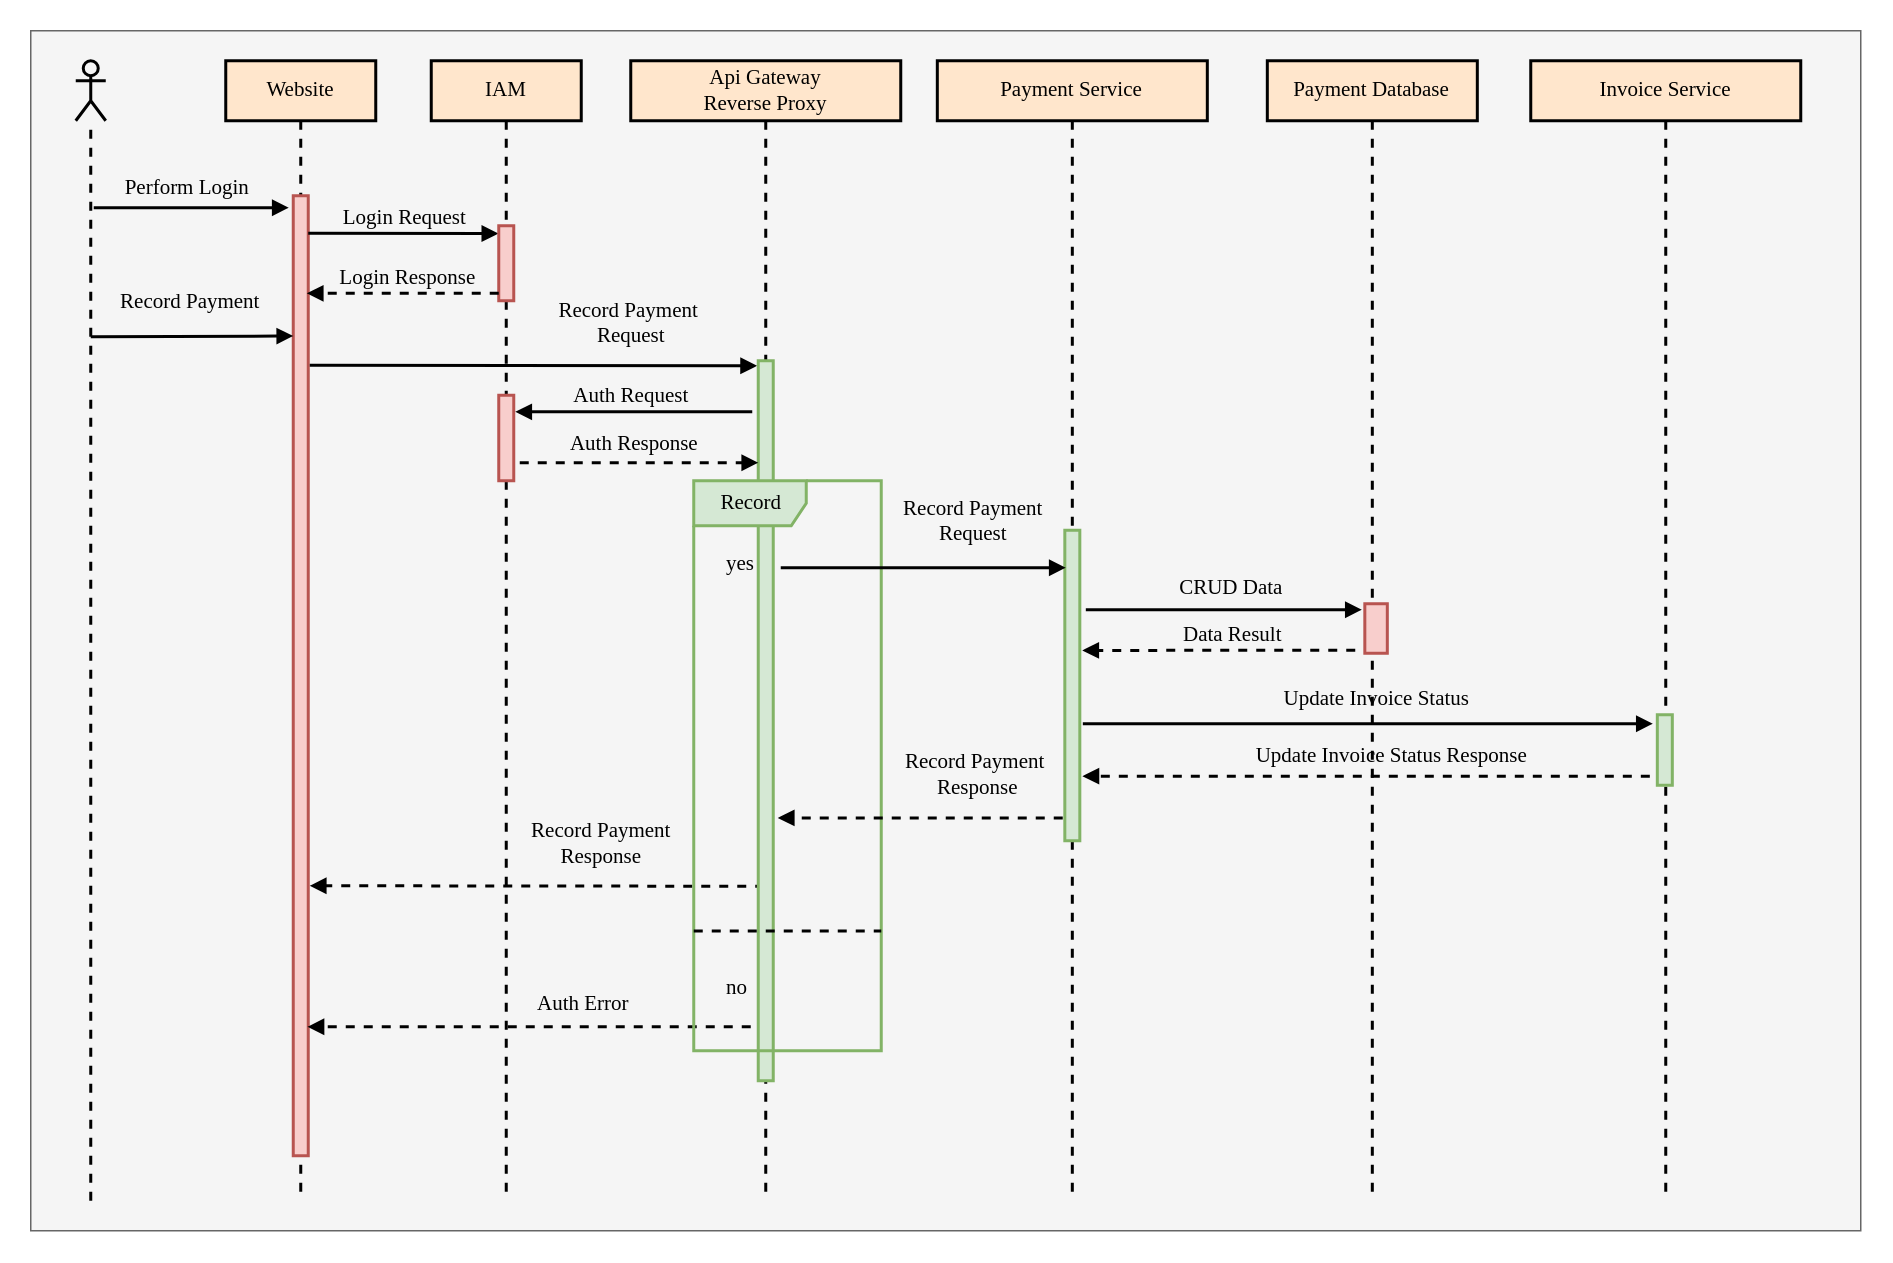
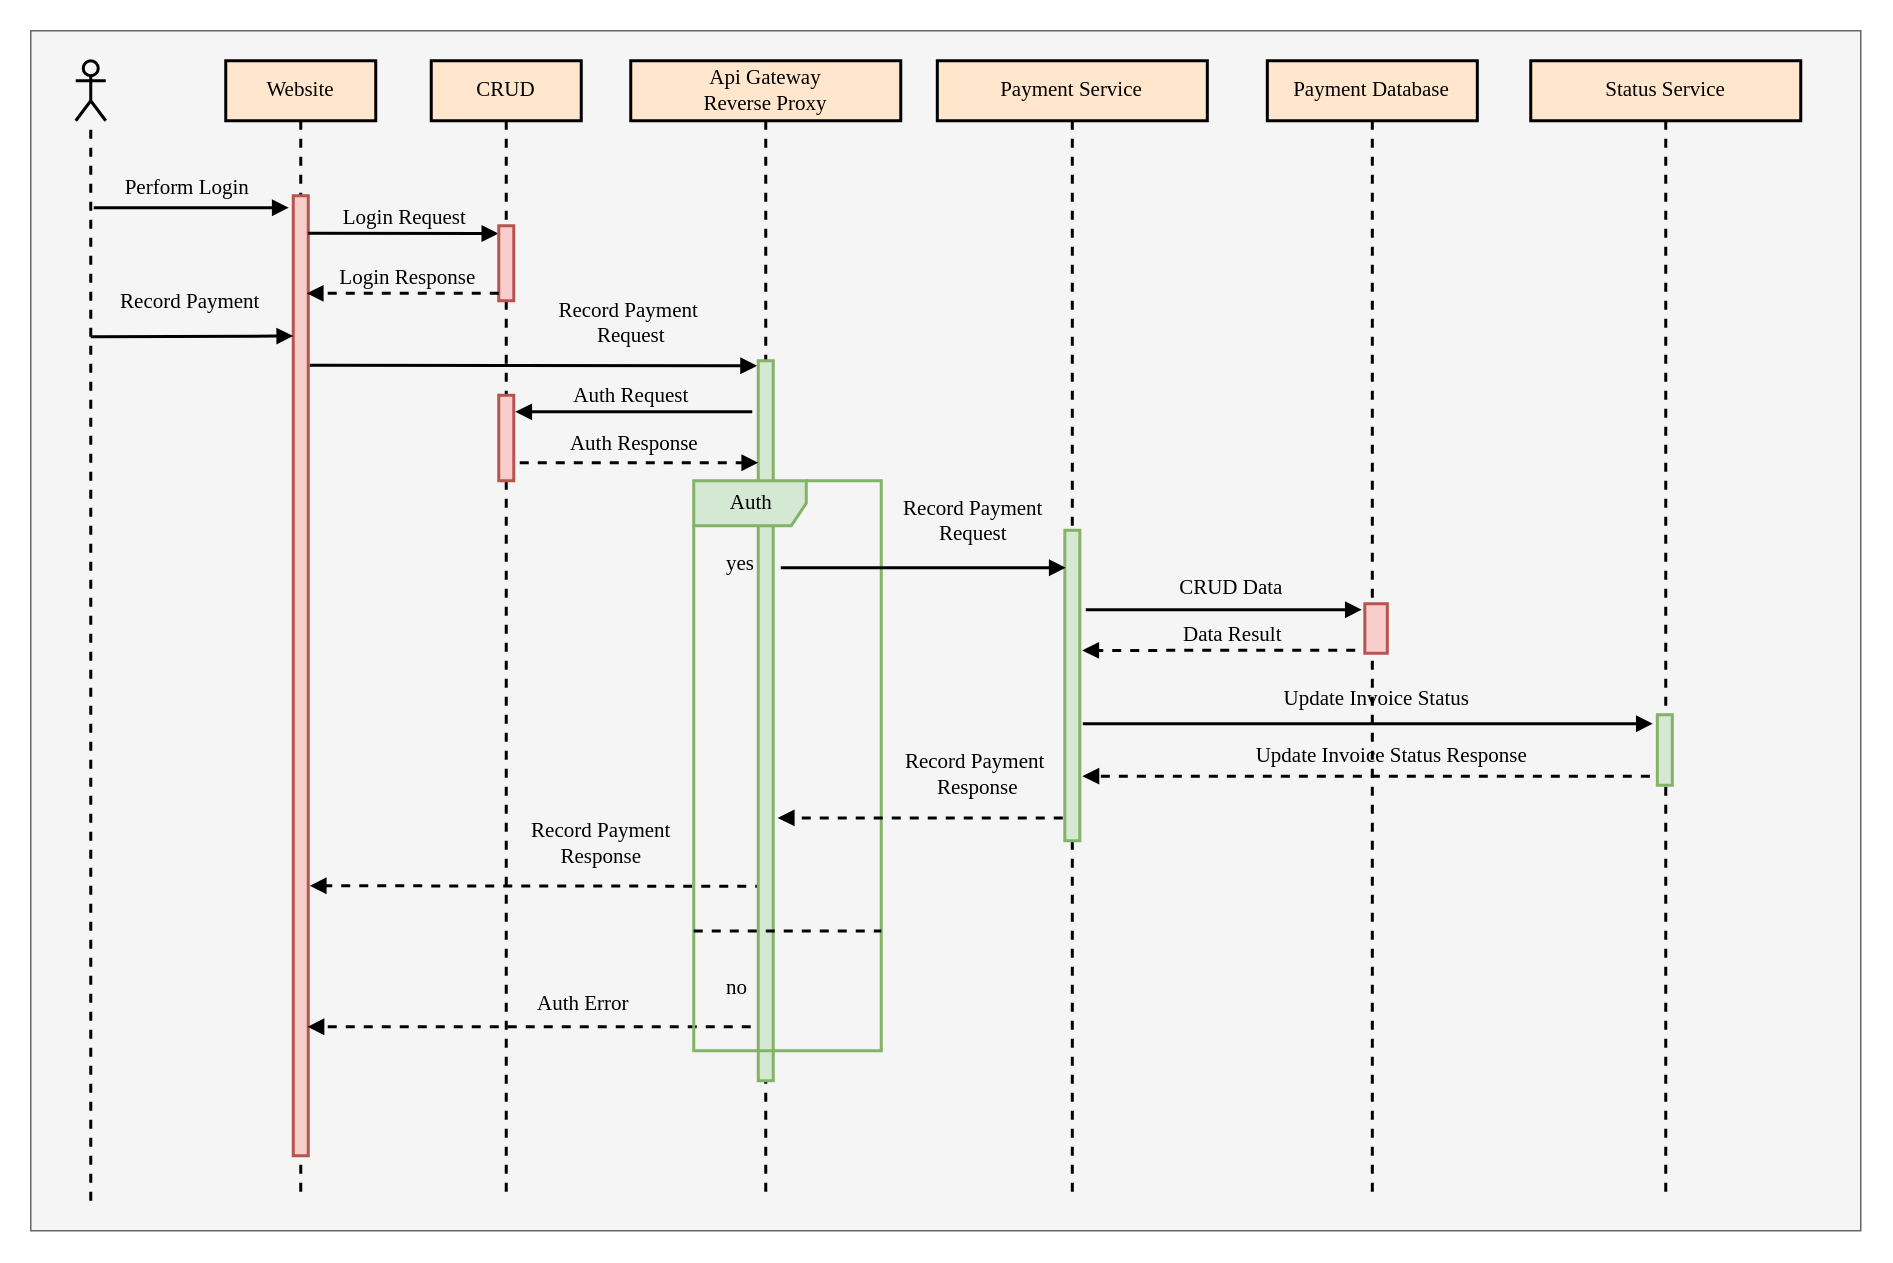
(506, 91) -> (506, 91)
(1666, 91) -> (1666, 91)
(752, 503) -> (752, 503)
